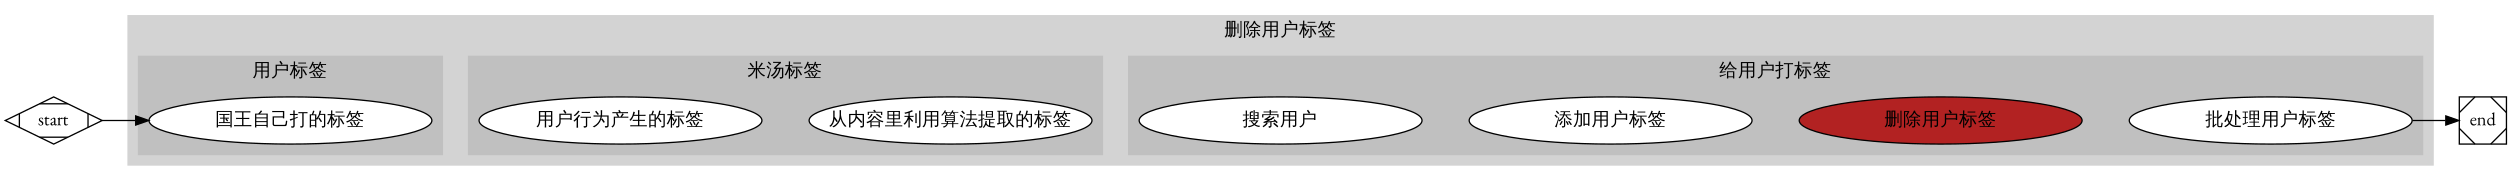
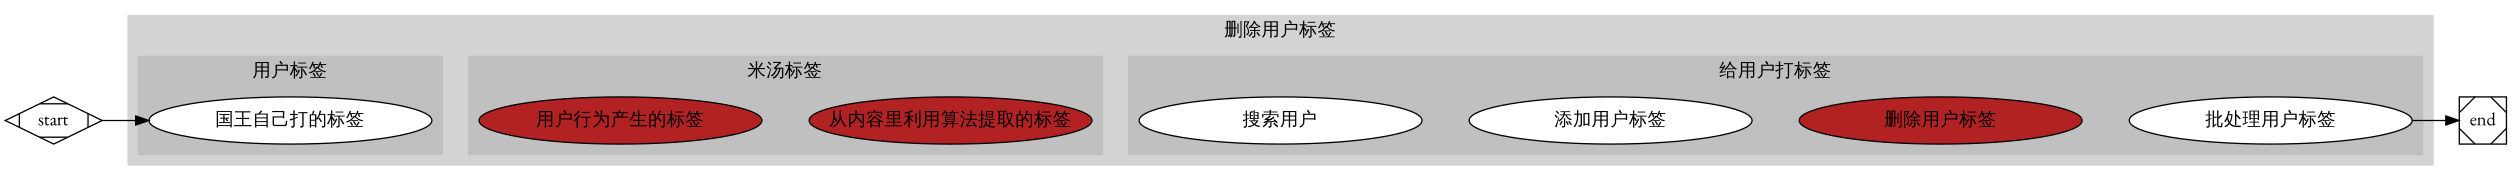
(620, 120) -> (620, 120)
(951, 120) -> (951, 120)
